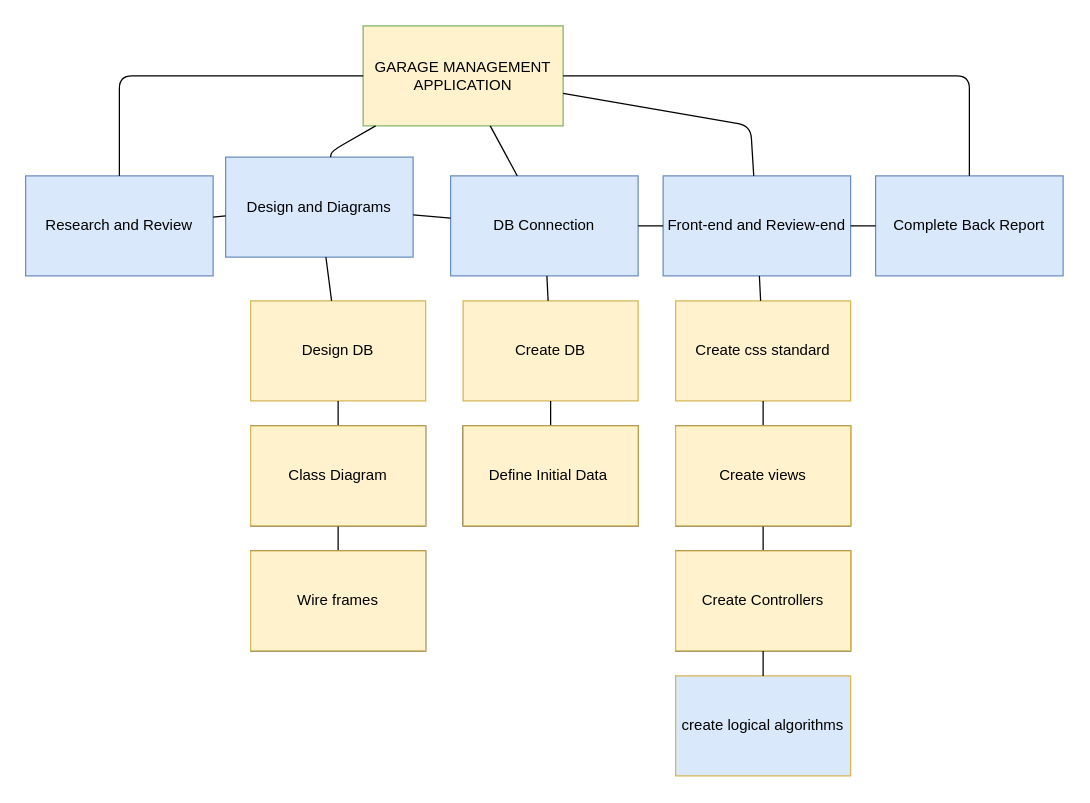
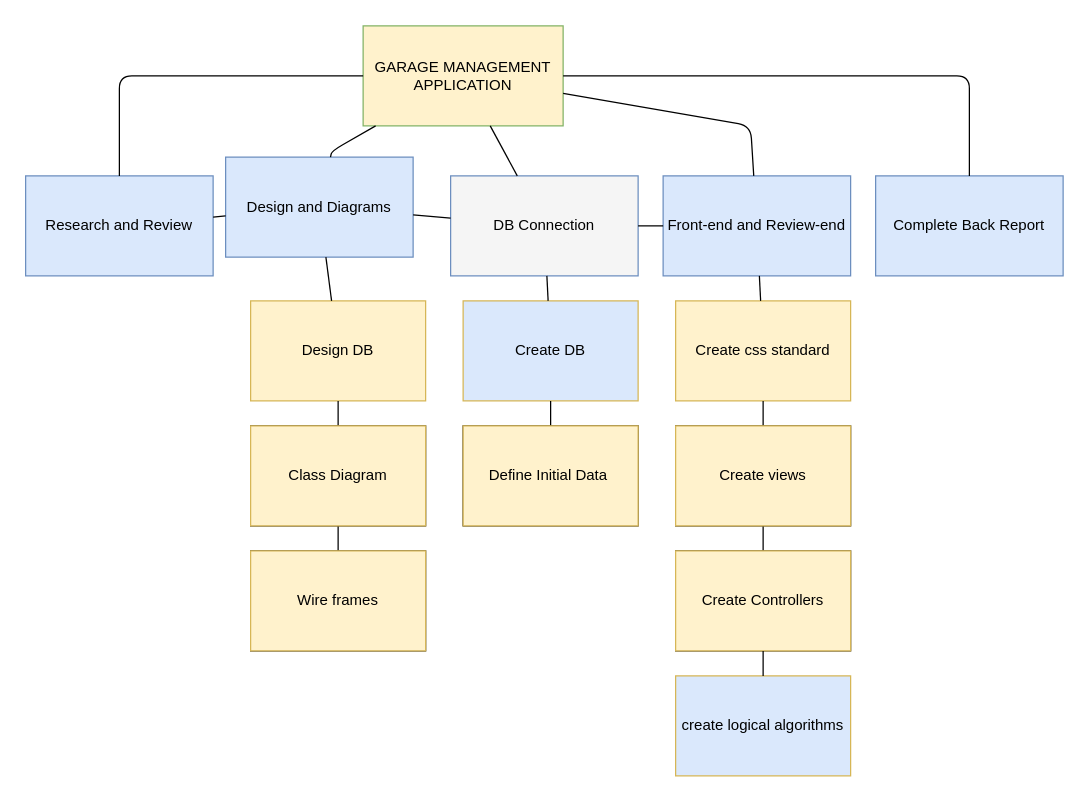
(544, 226) -> (544, 226)
(864, 226) -> none
(551, 351) -> (551, 351)
